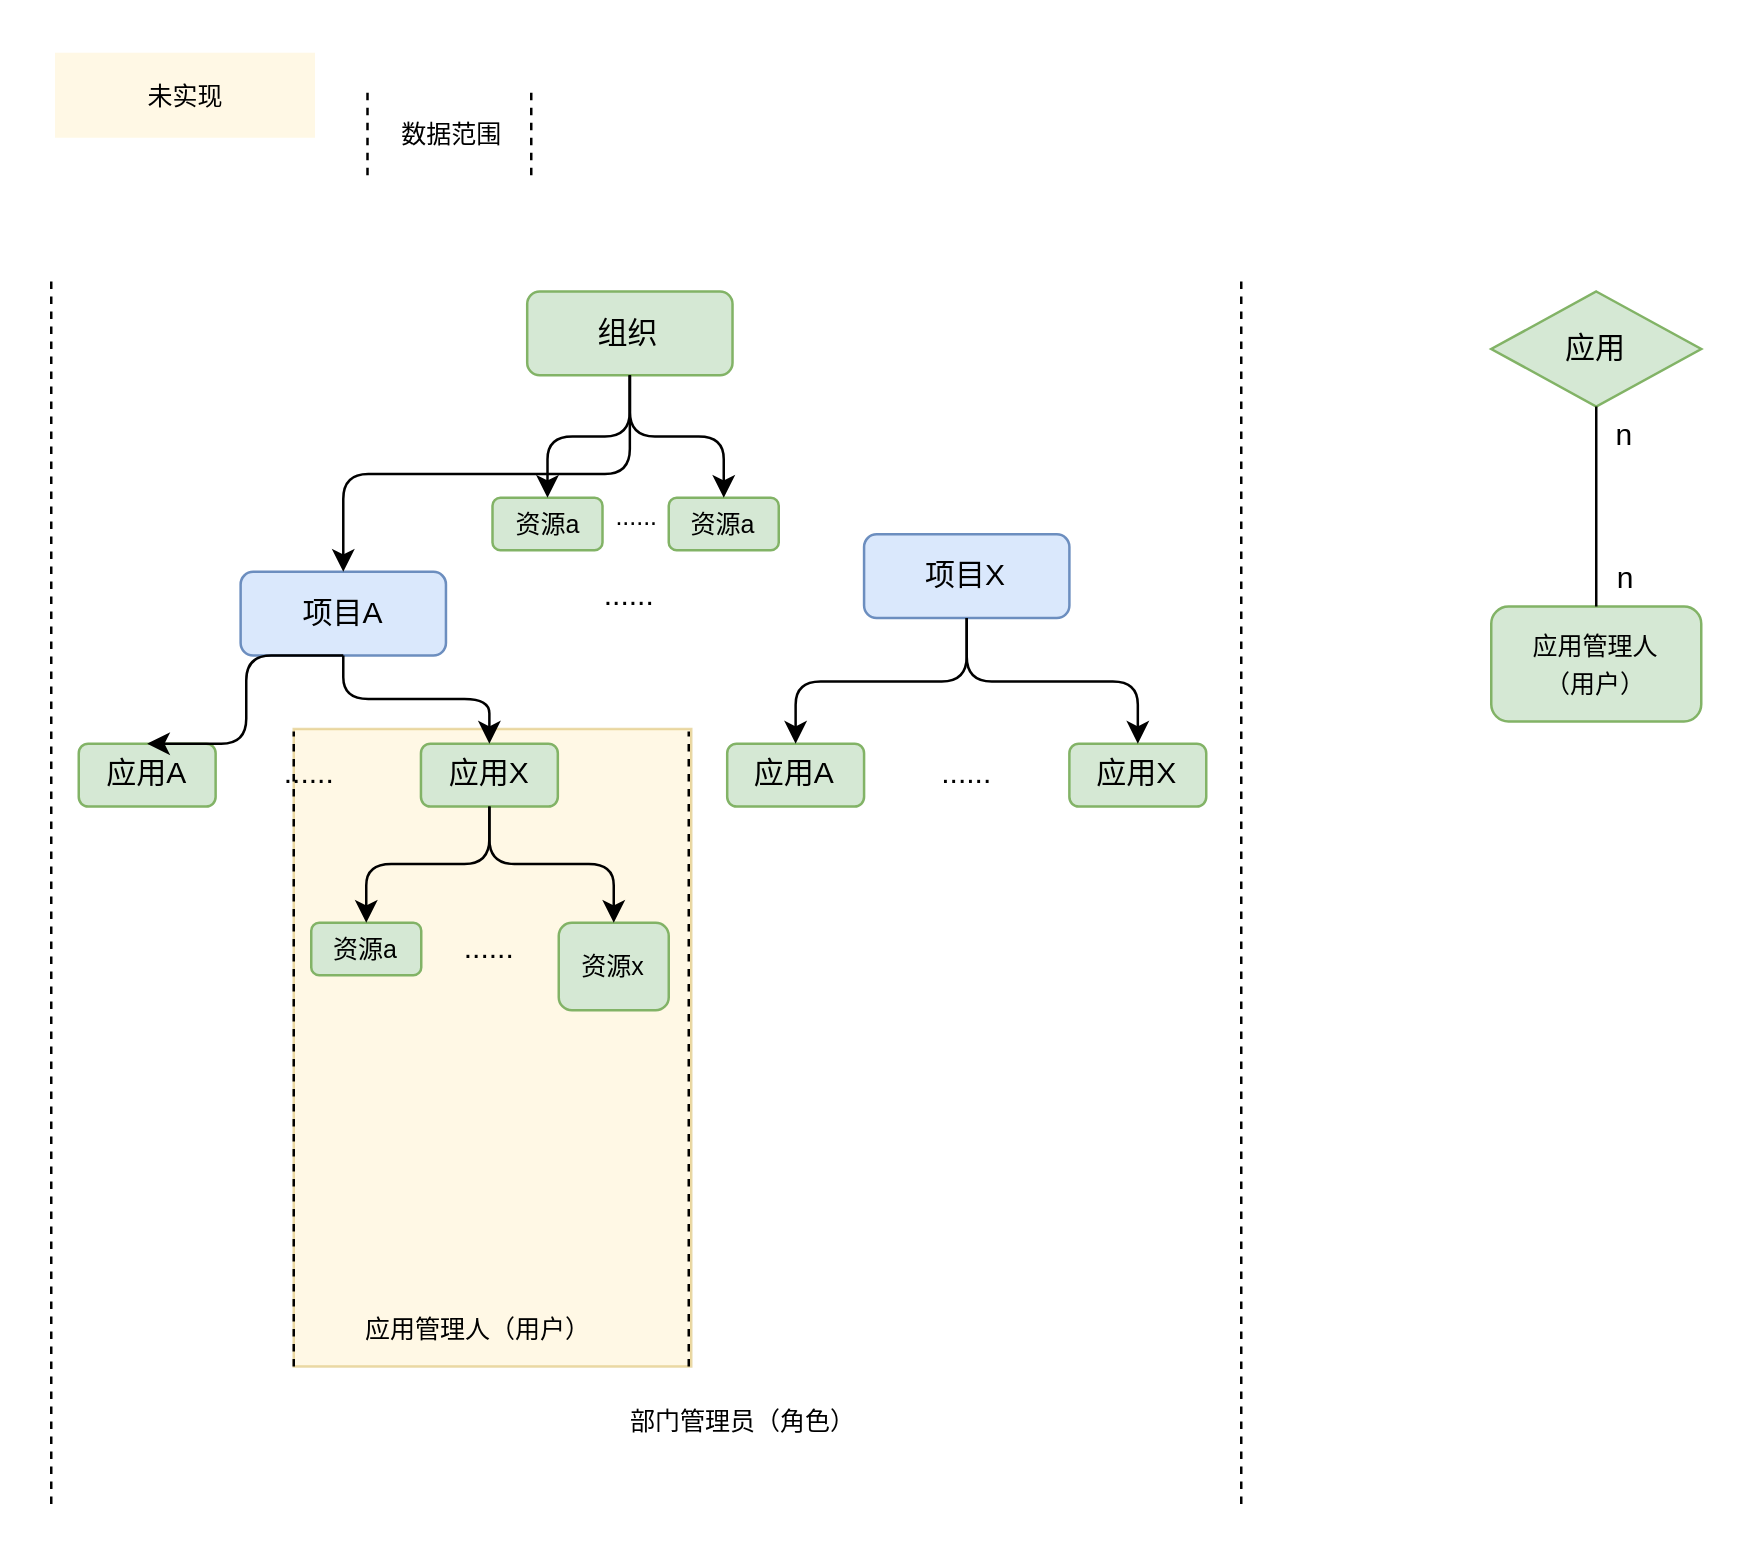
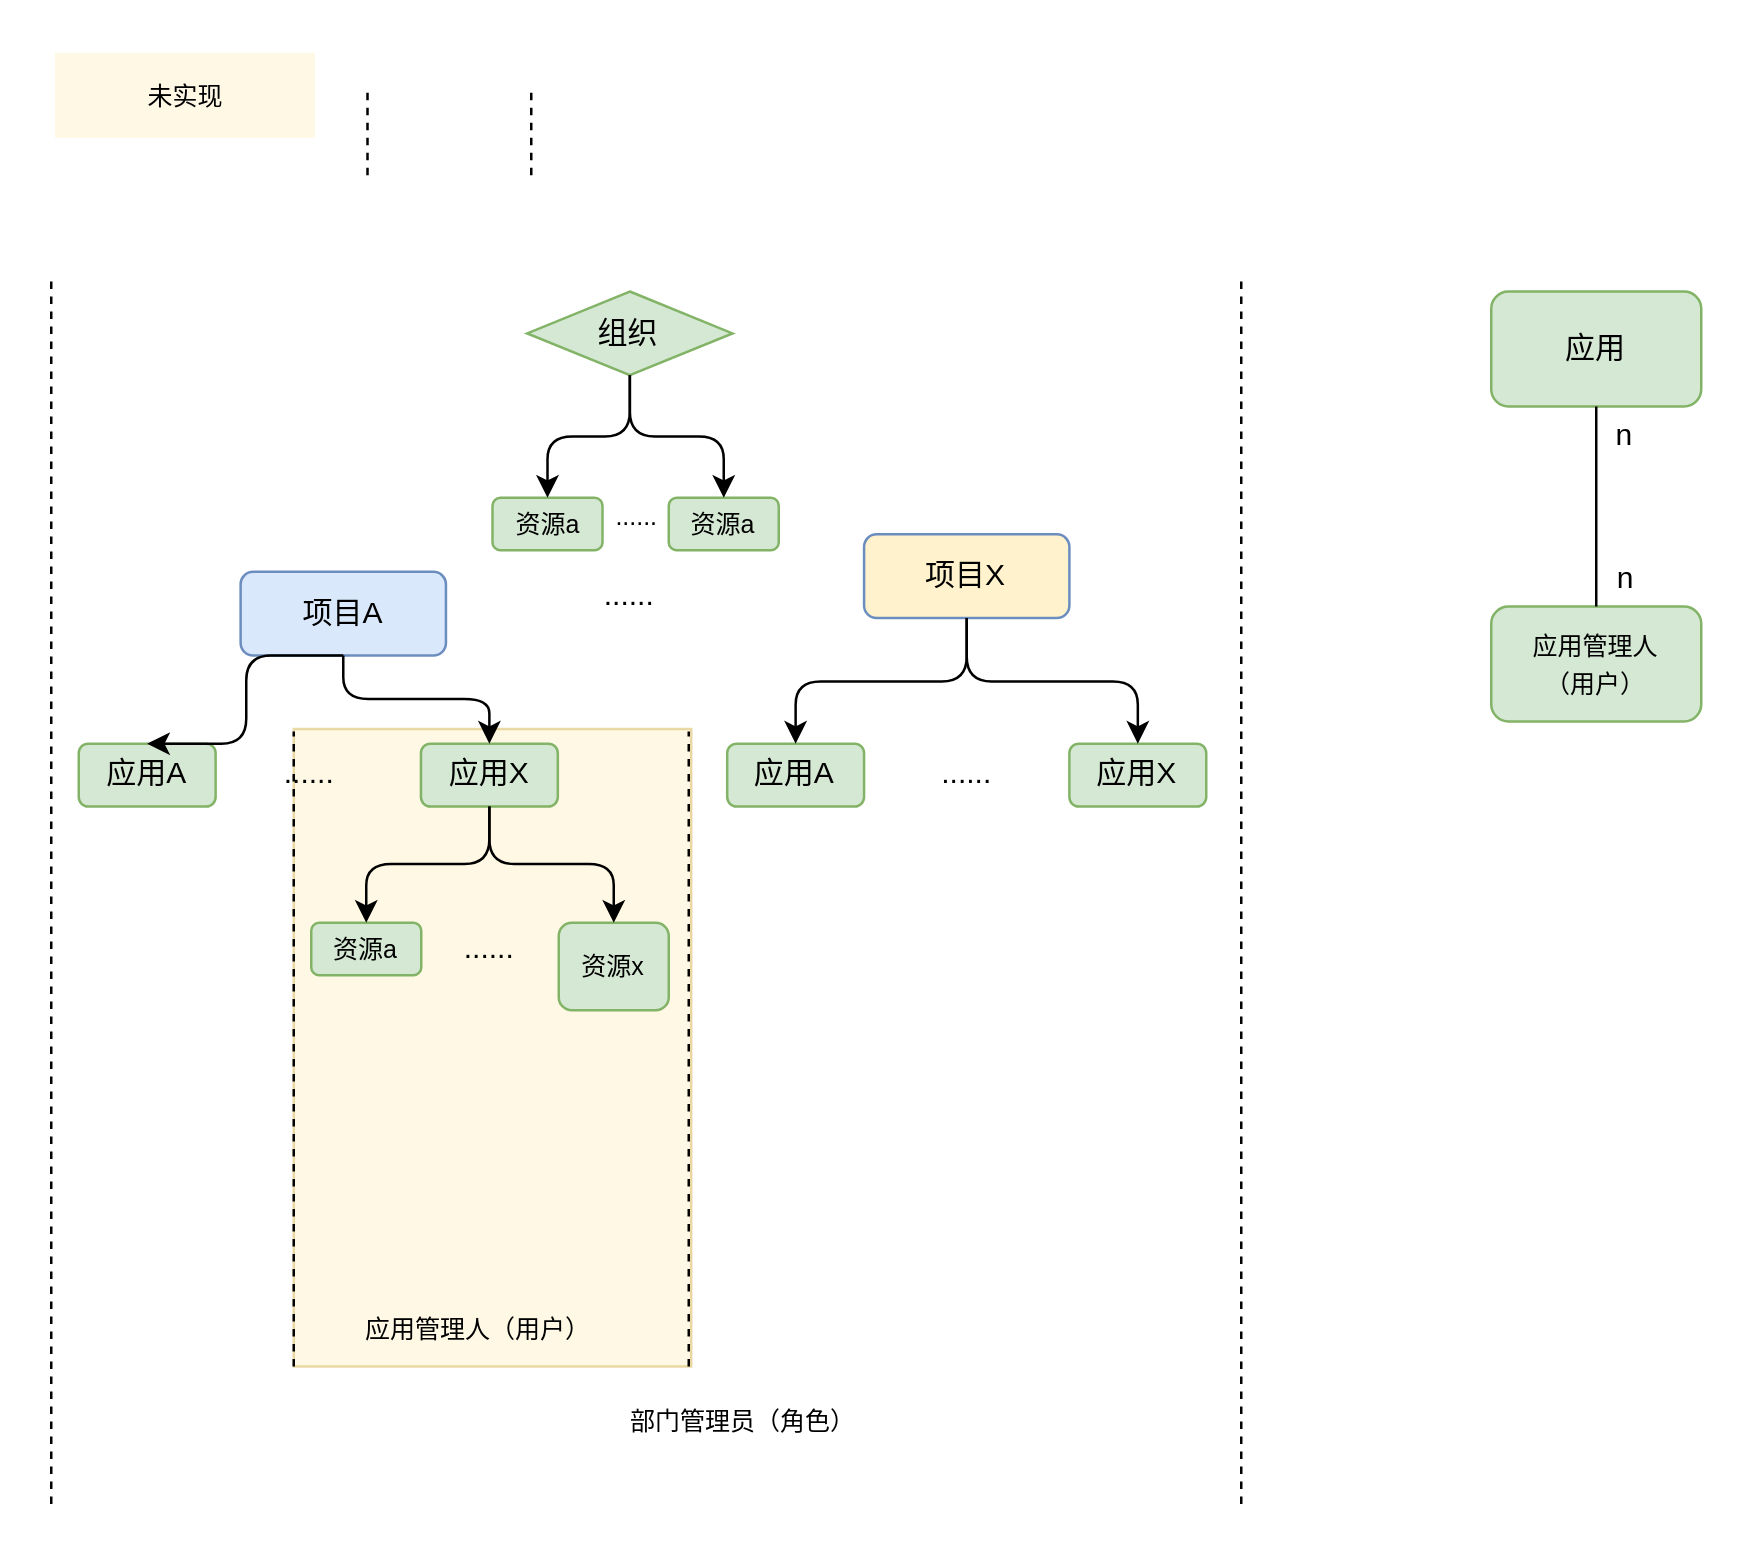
(451, 133) -> none
(630, 333) -> (630, 333)
(1596, 349) -> (1596, 349)
(410, 474) -> none
(967, 576) -> (967, 576)
